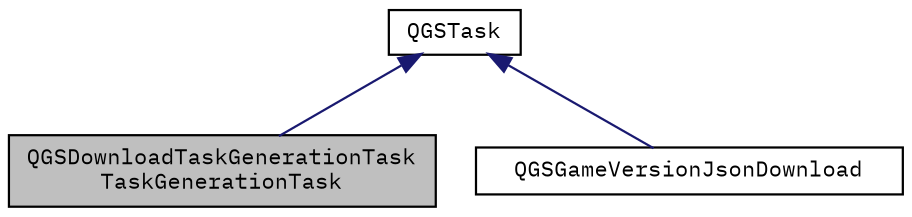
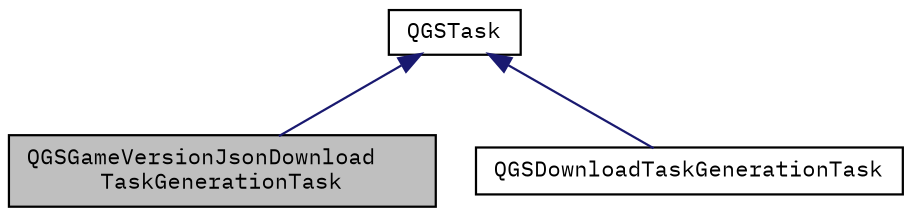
(222, 171) -> (222, 171)
(689, 171) -> (689, 171)
